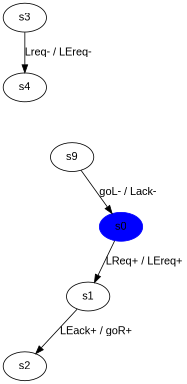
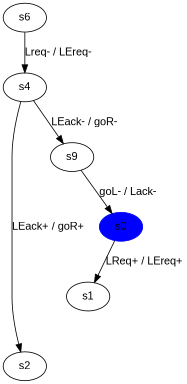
(25, 18) -> (25, 18)
none -> (46, 119)
(59, 328) -> (12, 223)
